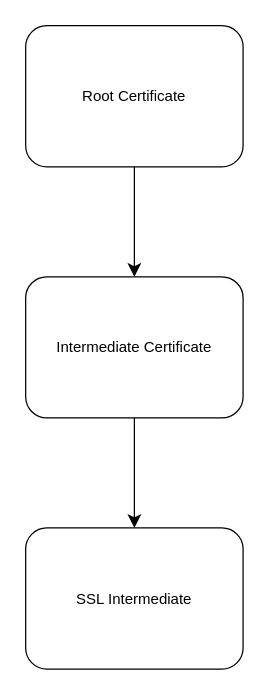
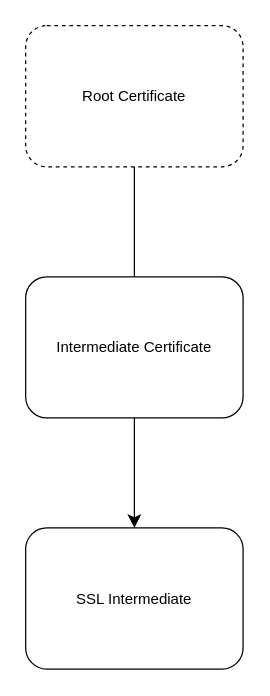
(134, 96) -> (134, 96)
(134, 265) -> (134, 270)
